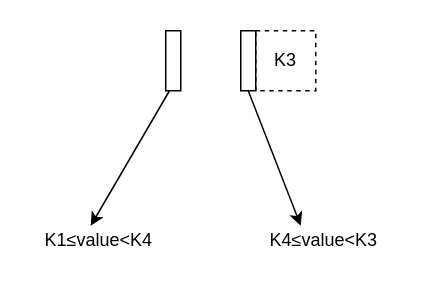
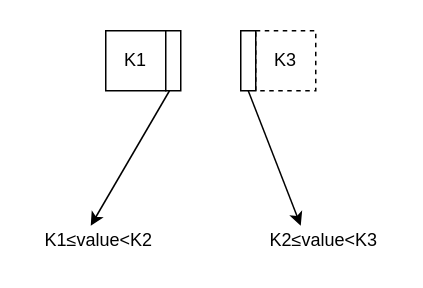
none -> (136, 61)
(99, 241) -> (99, 241)
(324, 241) -> (324, 241)
